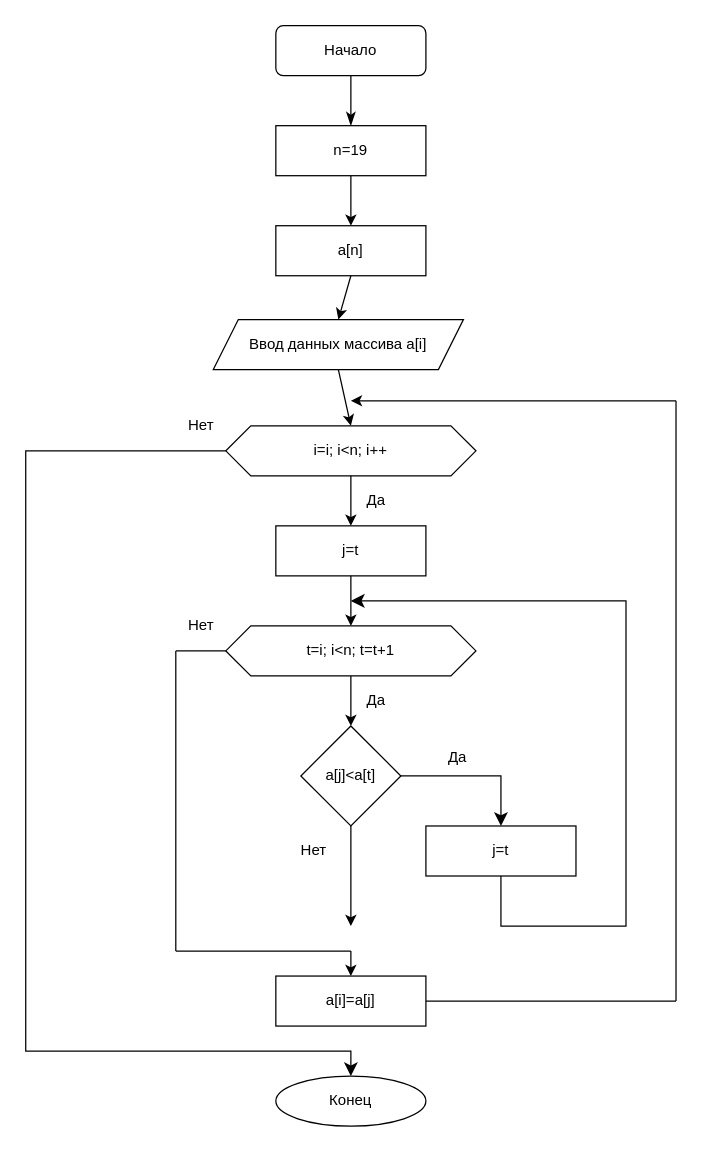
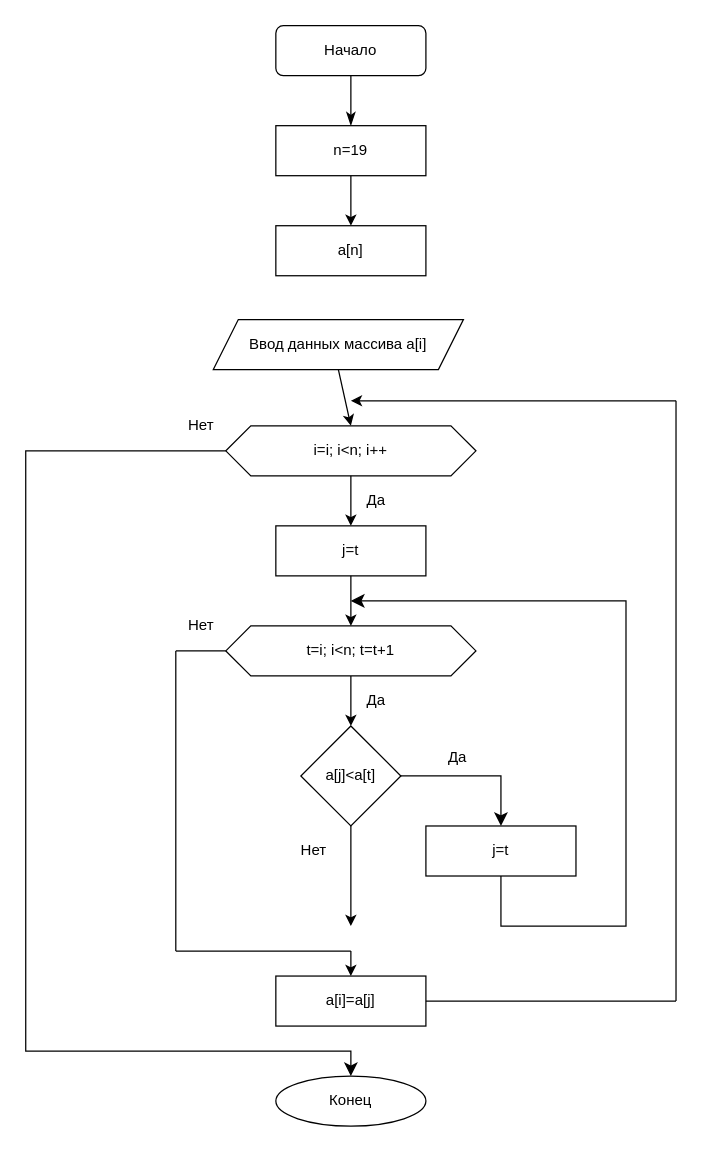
(346, 293) -> none
